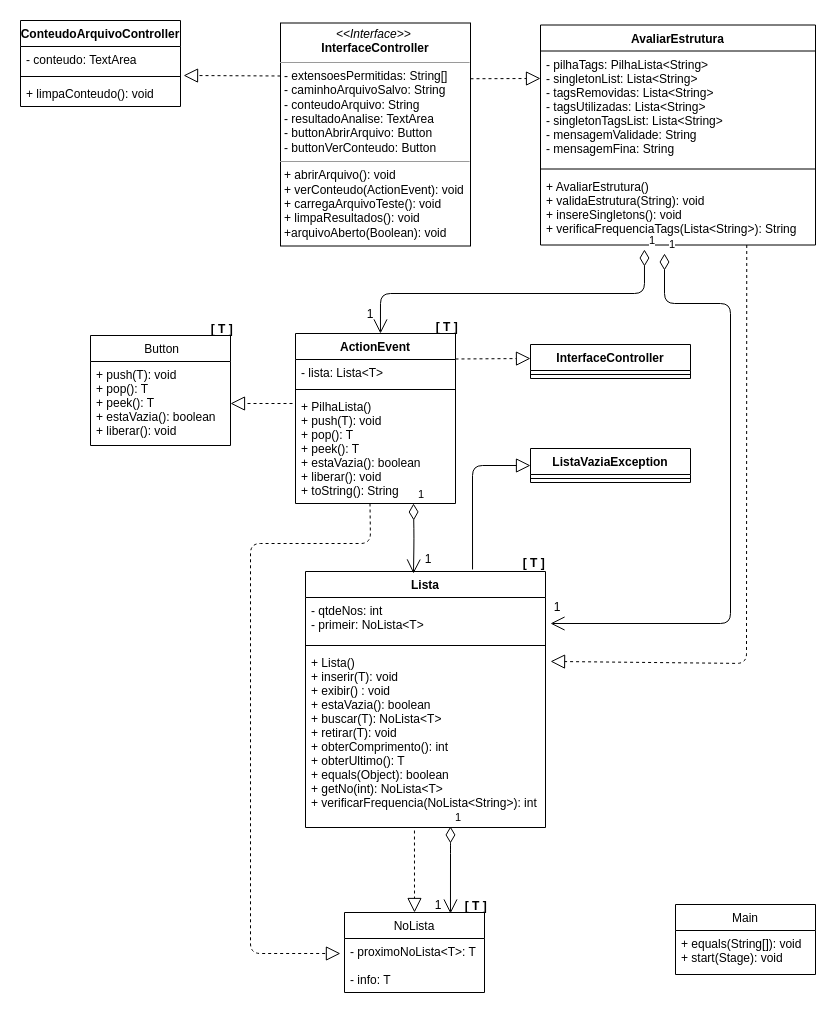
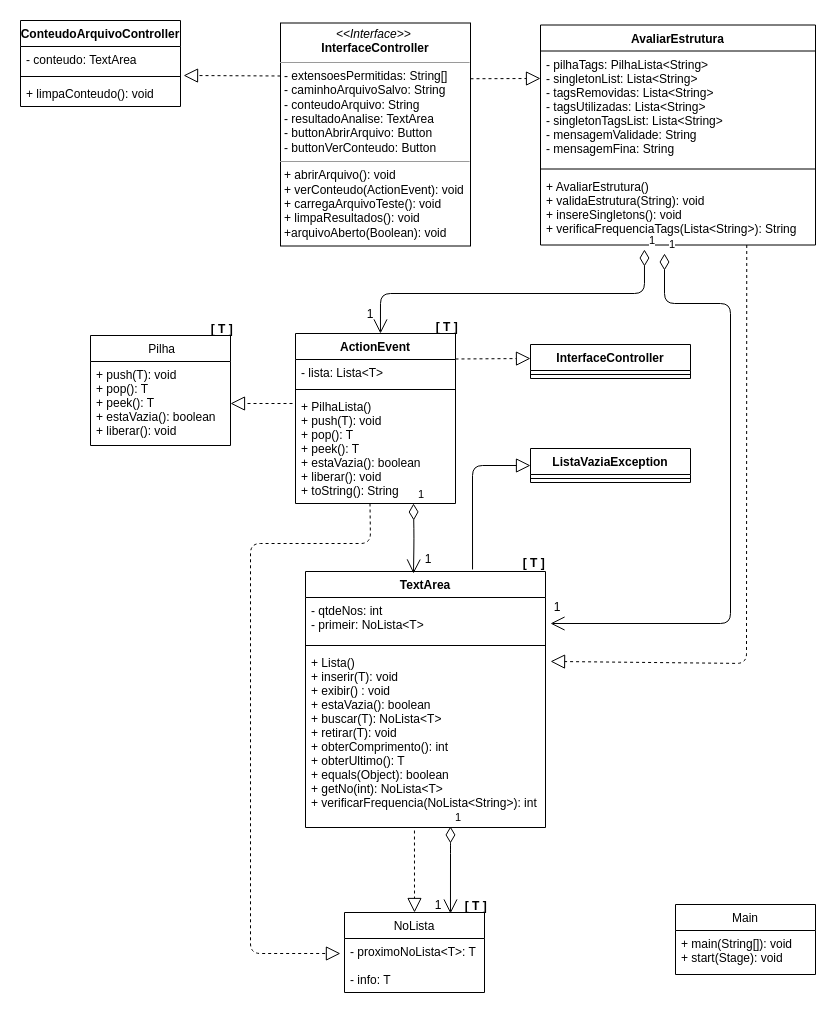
(160, 349) -> (160, 349)
(425, 585) -> (425, 585)
(752, 944) -> (746, 944)
